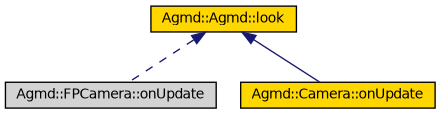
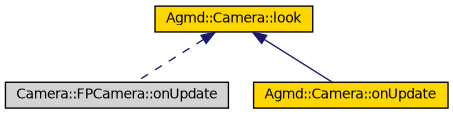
(224, 19) -> (234, 19)
(111, 95) -> (117, 95)
